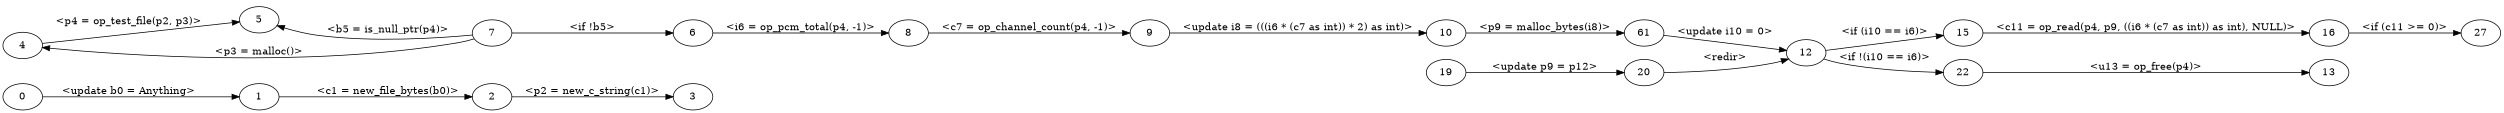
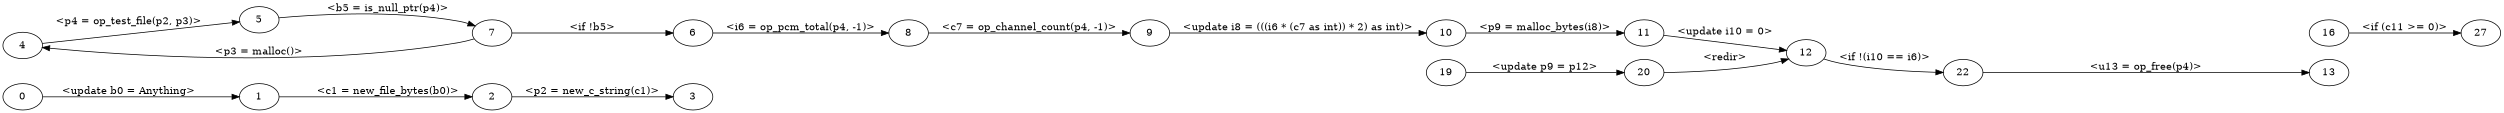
(1644, 33) -> (1644, 33)
(1963, 33) -> none
(378, 39) -> (374, 14)
